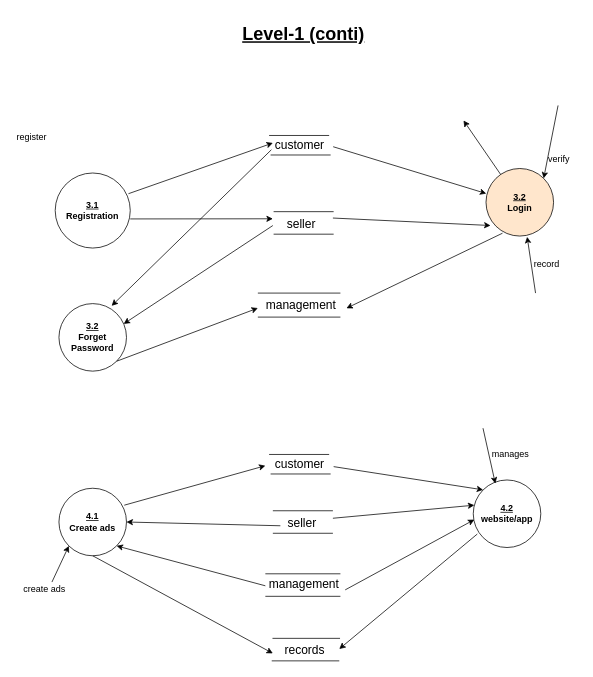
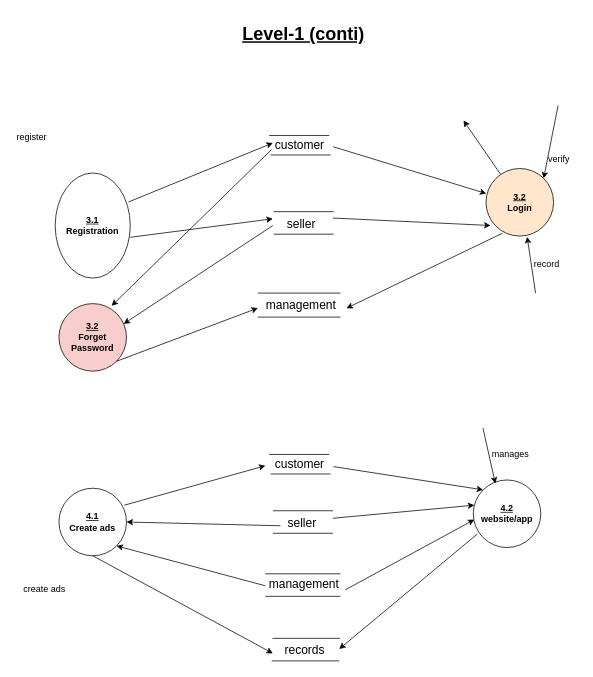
(93, 210) -> (93, 225)
(93, 337) -> (93, 337)
(59, 566) -> none
